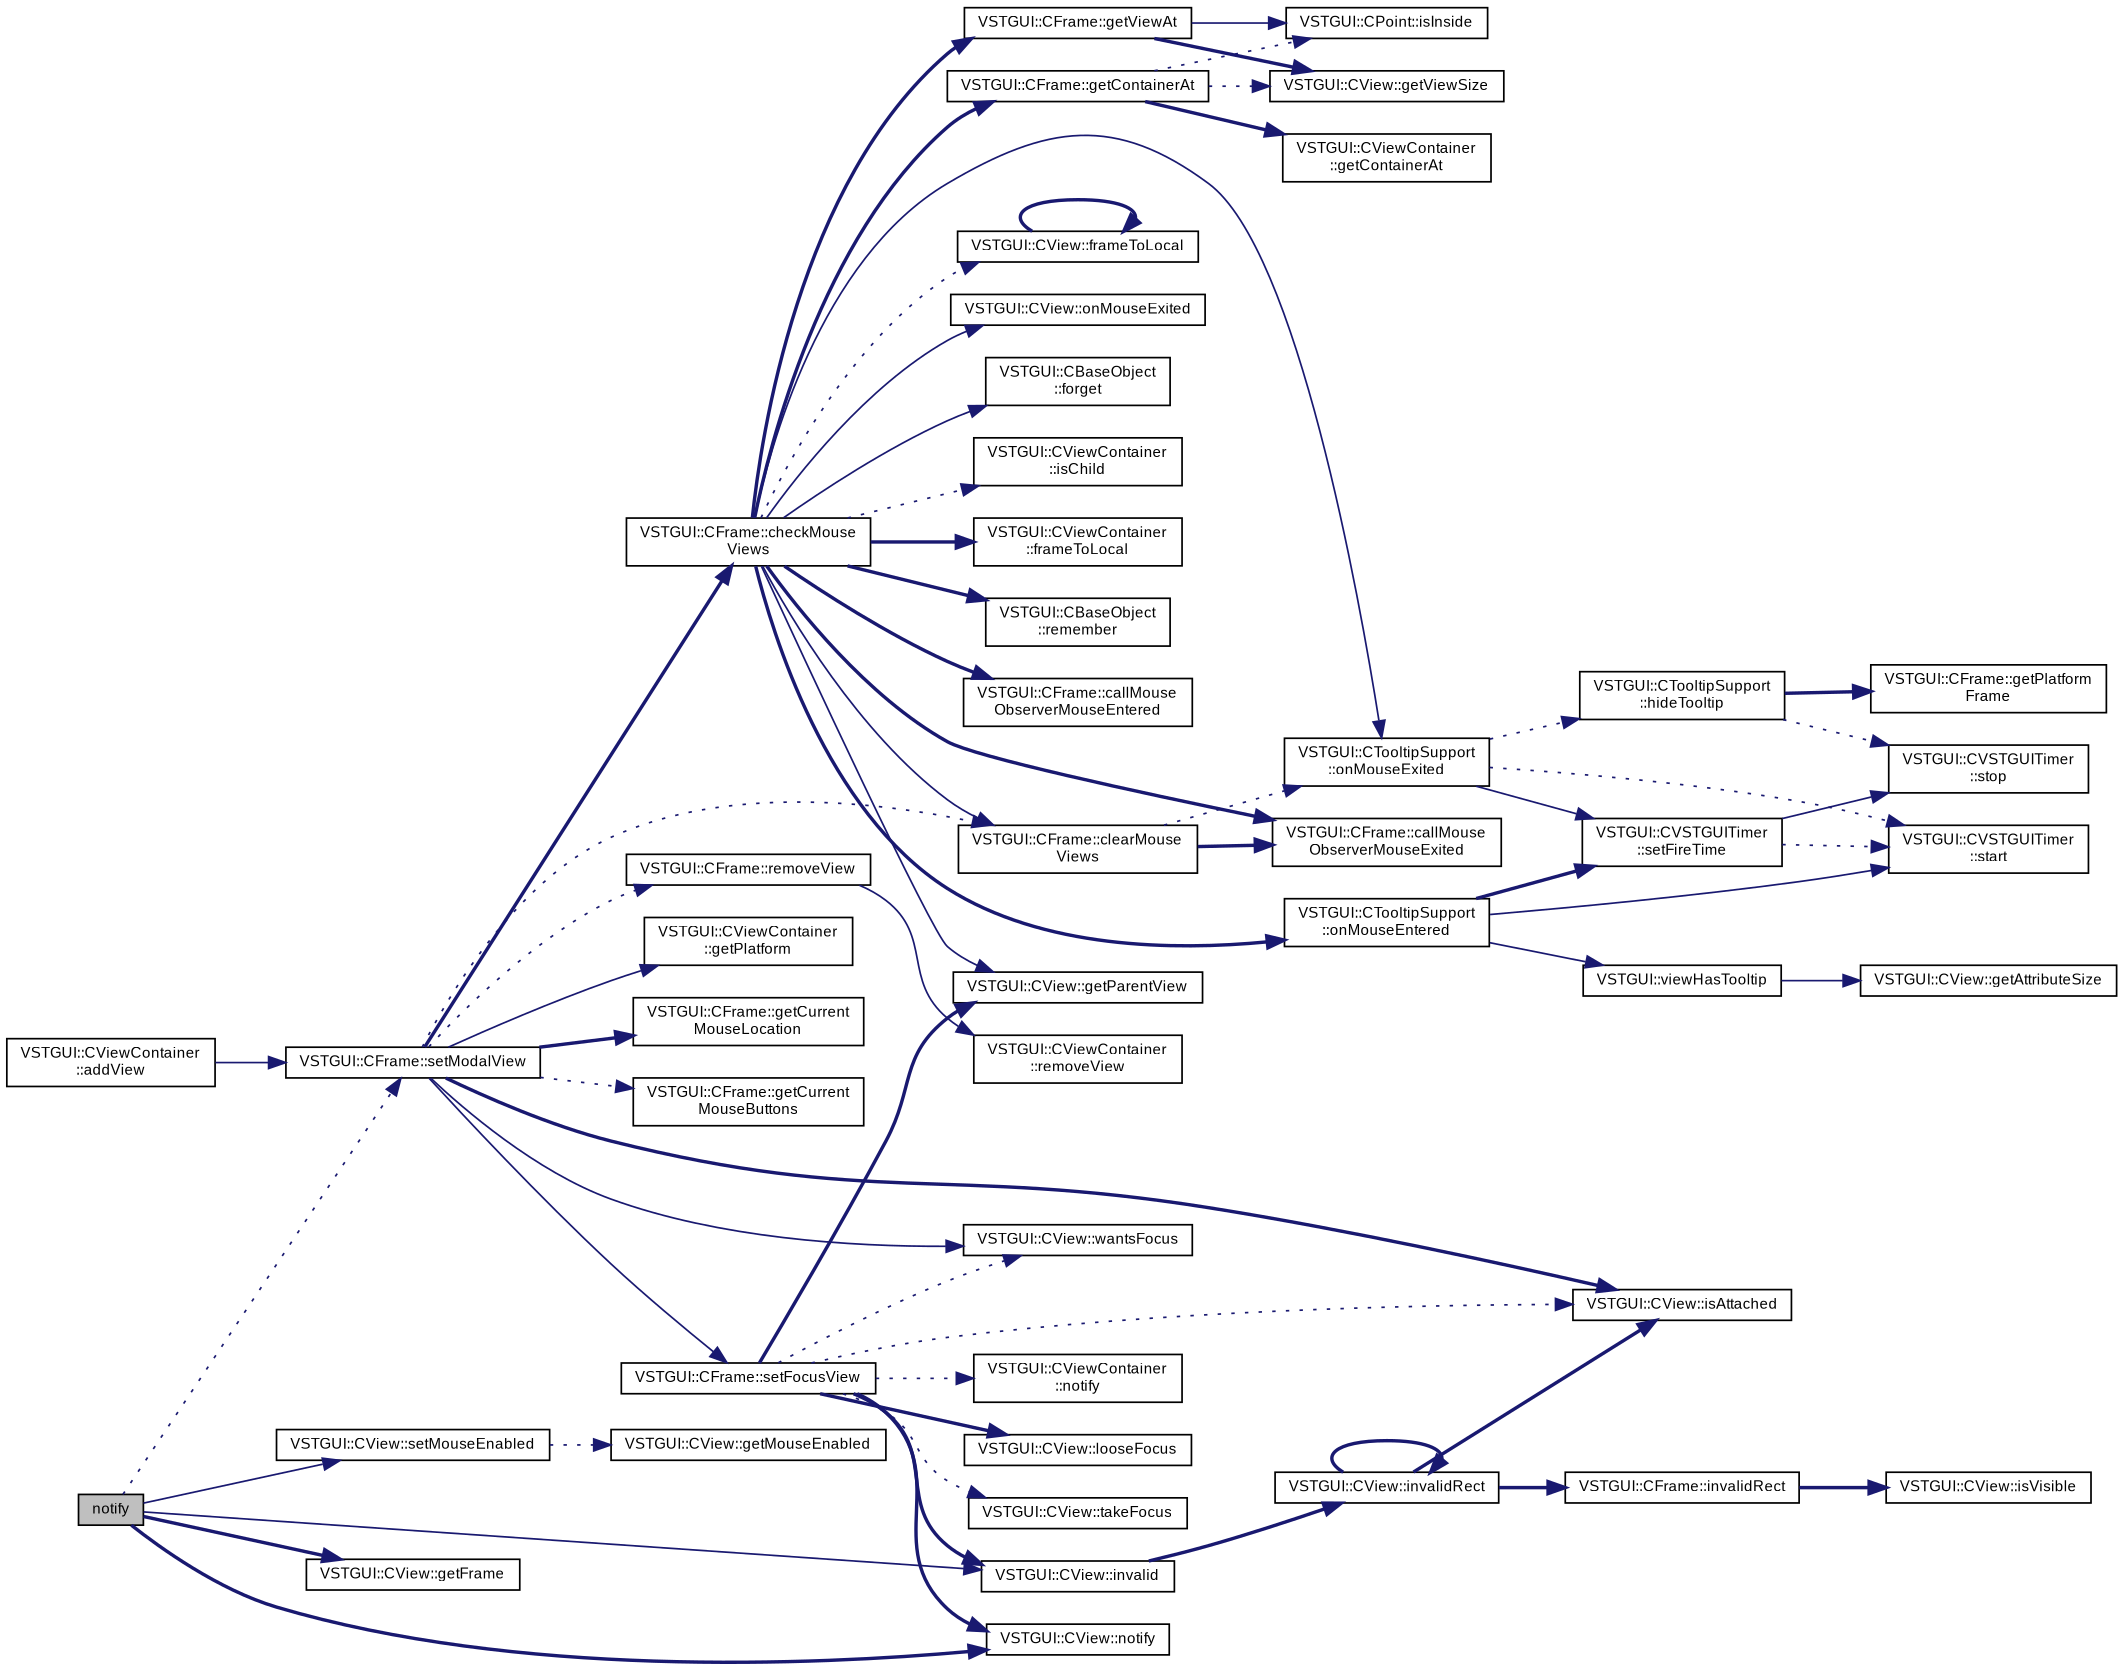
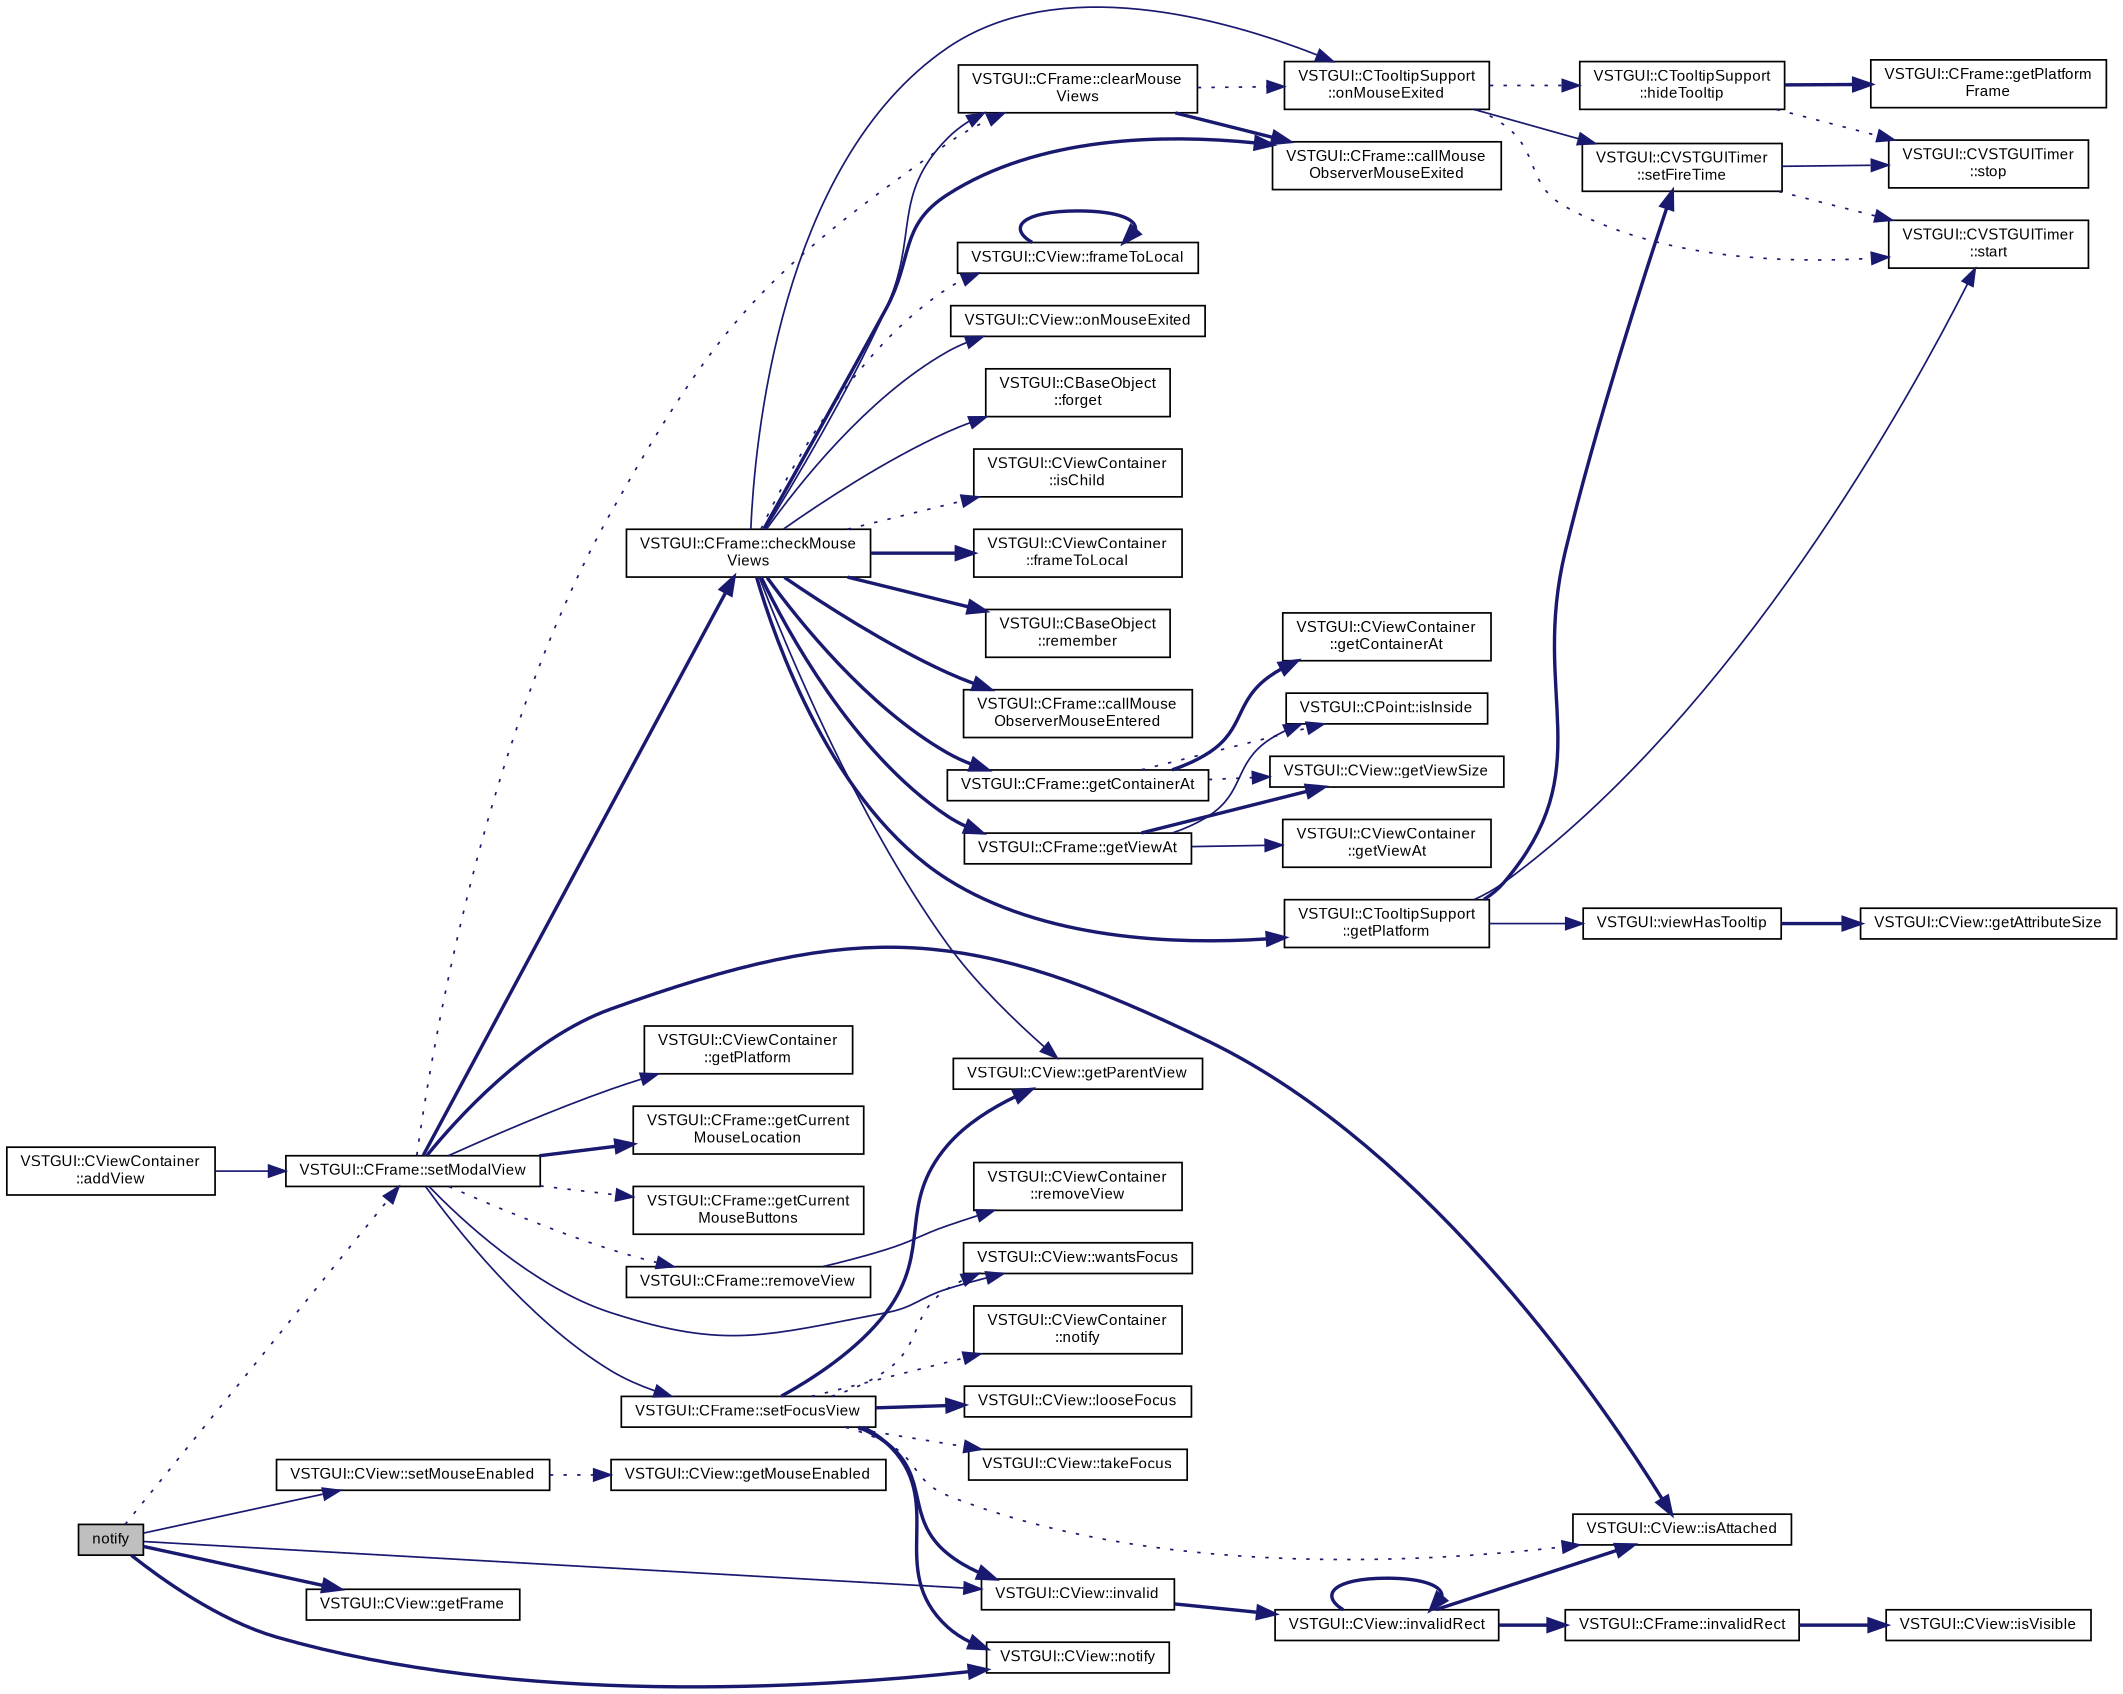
none -> (1387, 843)
(1387, 923) -> (1387, 924)
(1812, 981) -> (1812, 924)
